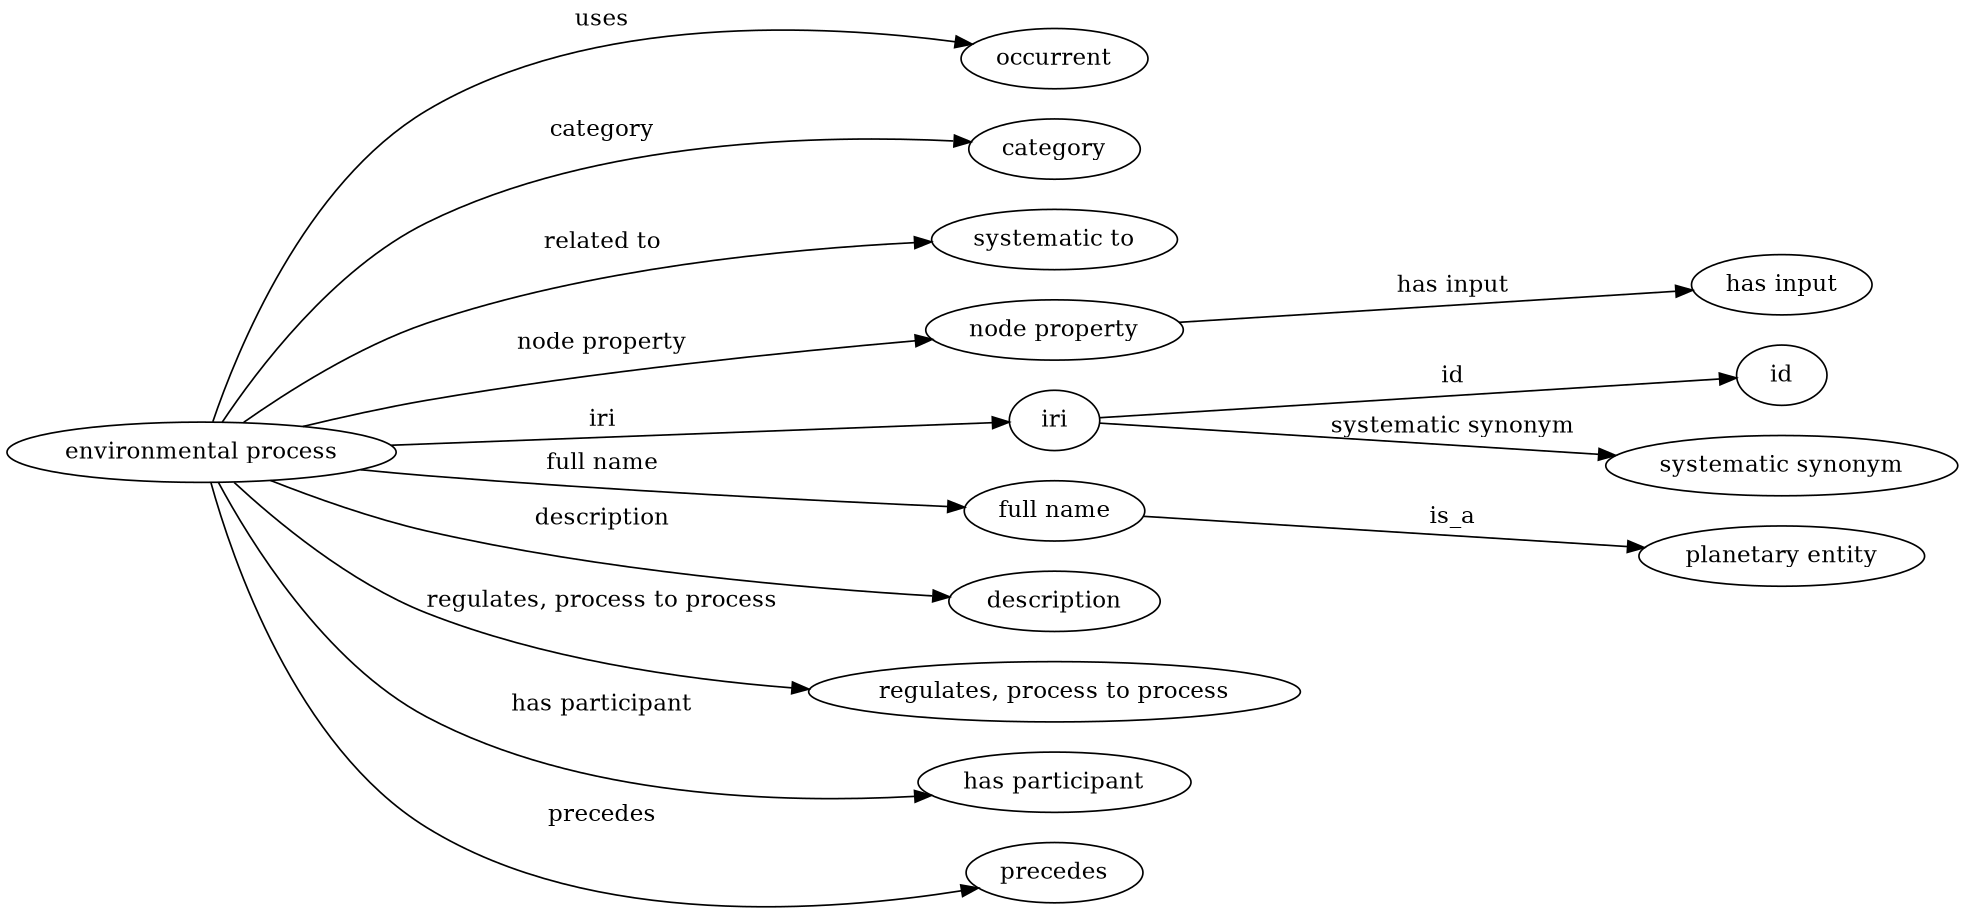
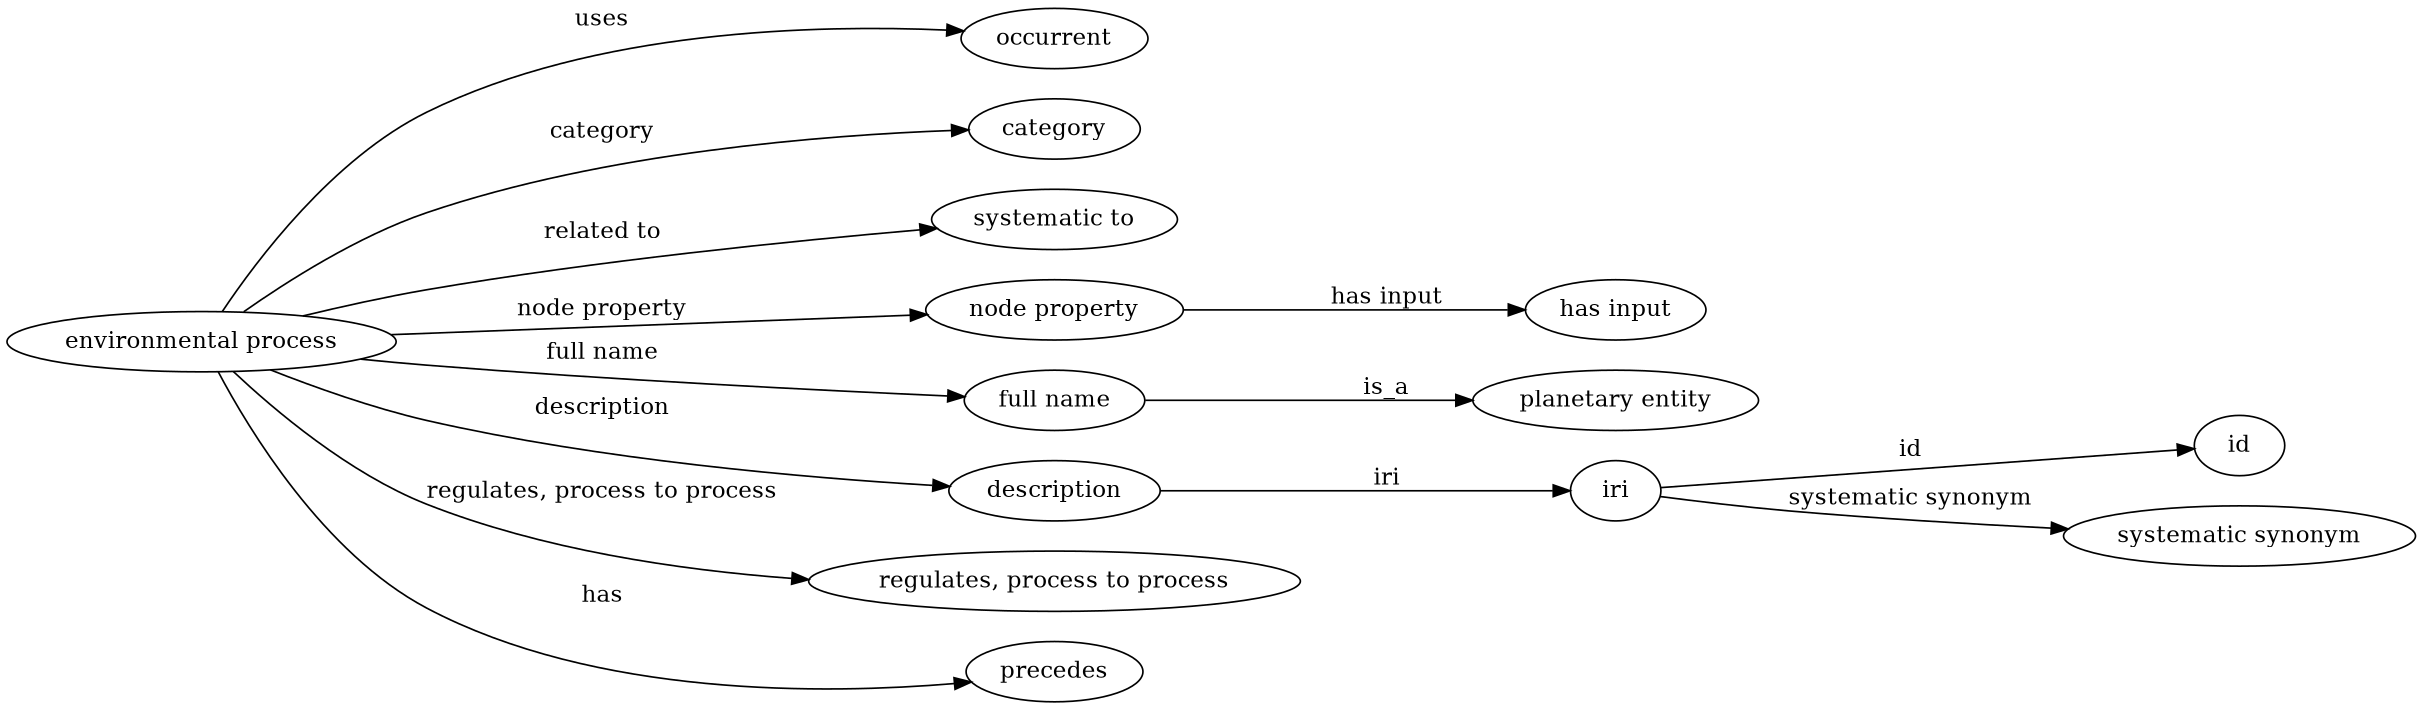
(692, 434) -> (1357, 491)
(1055, 782) -> none
(602, 815) -> (602, 595)
